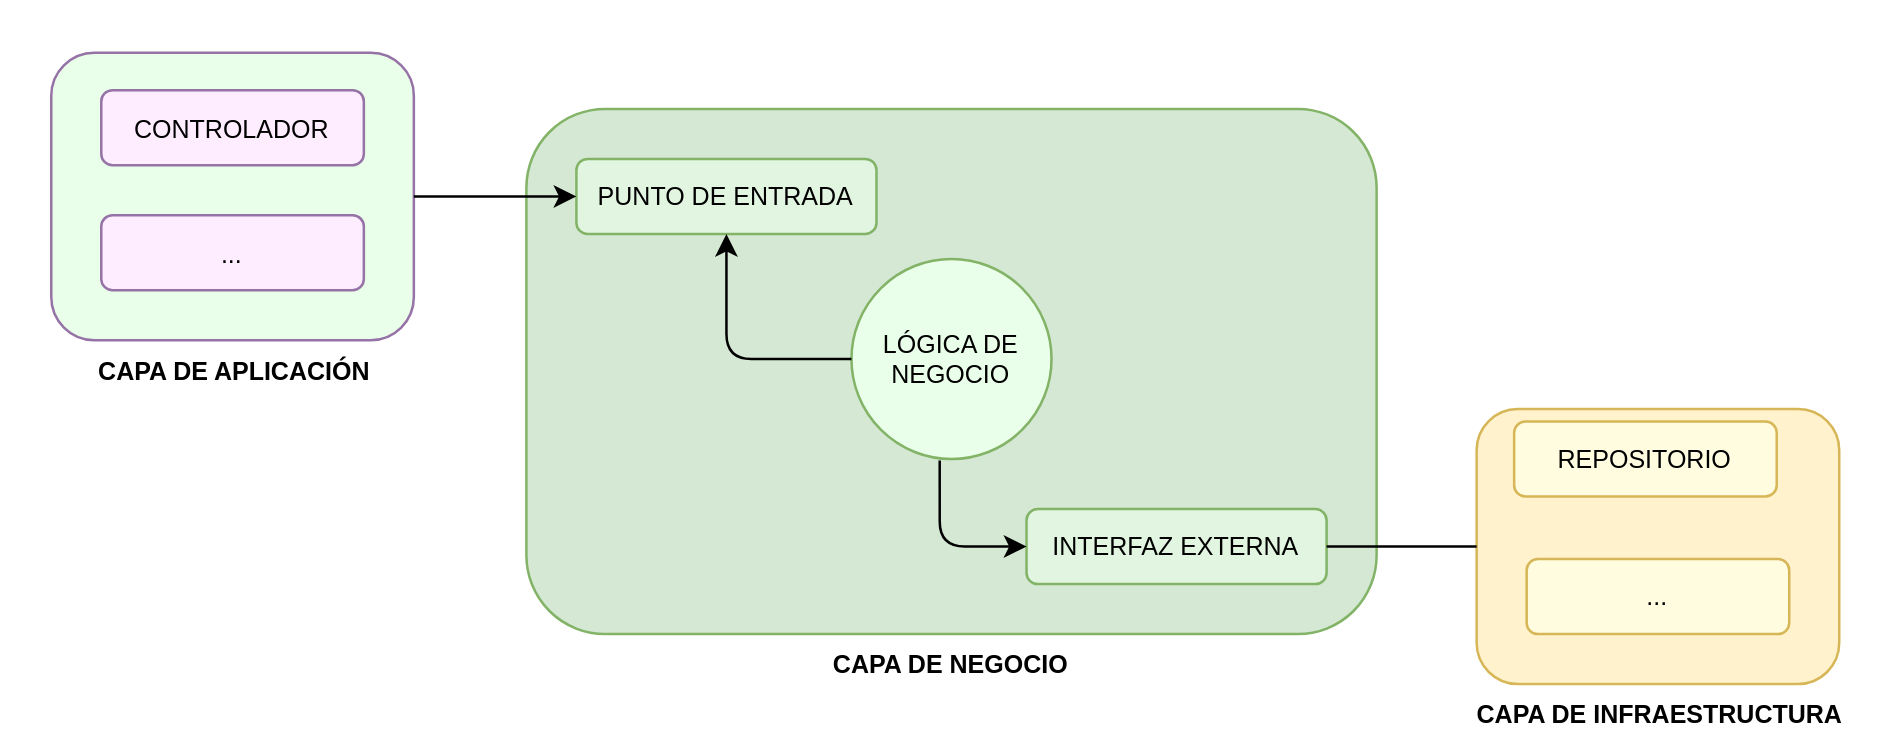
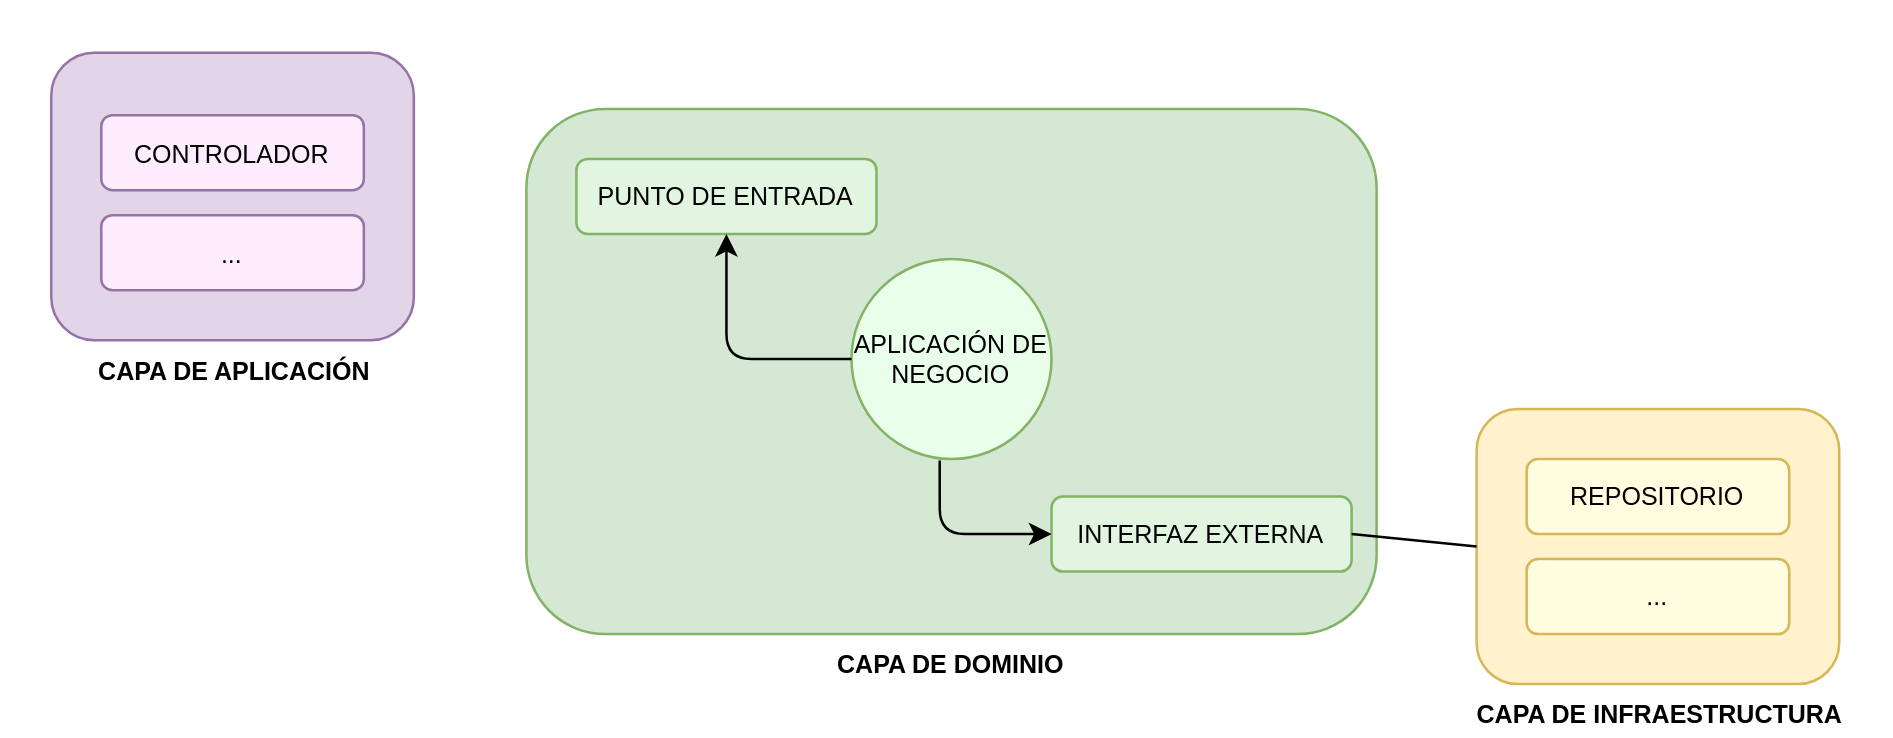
(233, 128) -> (233, 153)
(233, 196) -> (233, 196)
(487, 196) -> none
(951, 359) -> (951, 359)
(1645, 459) -> (1658, 496)
(1176, 546) -> (1201, 534)
(951, 666) -> (951, 666)
